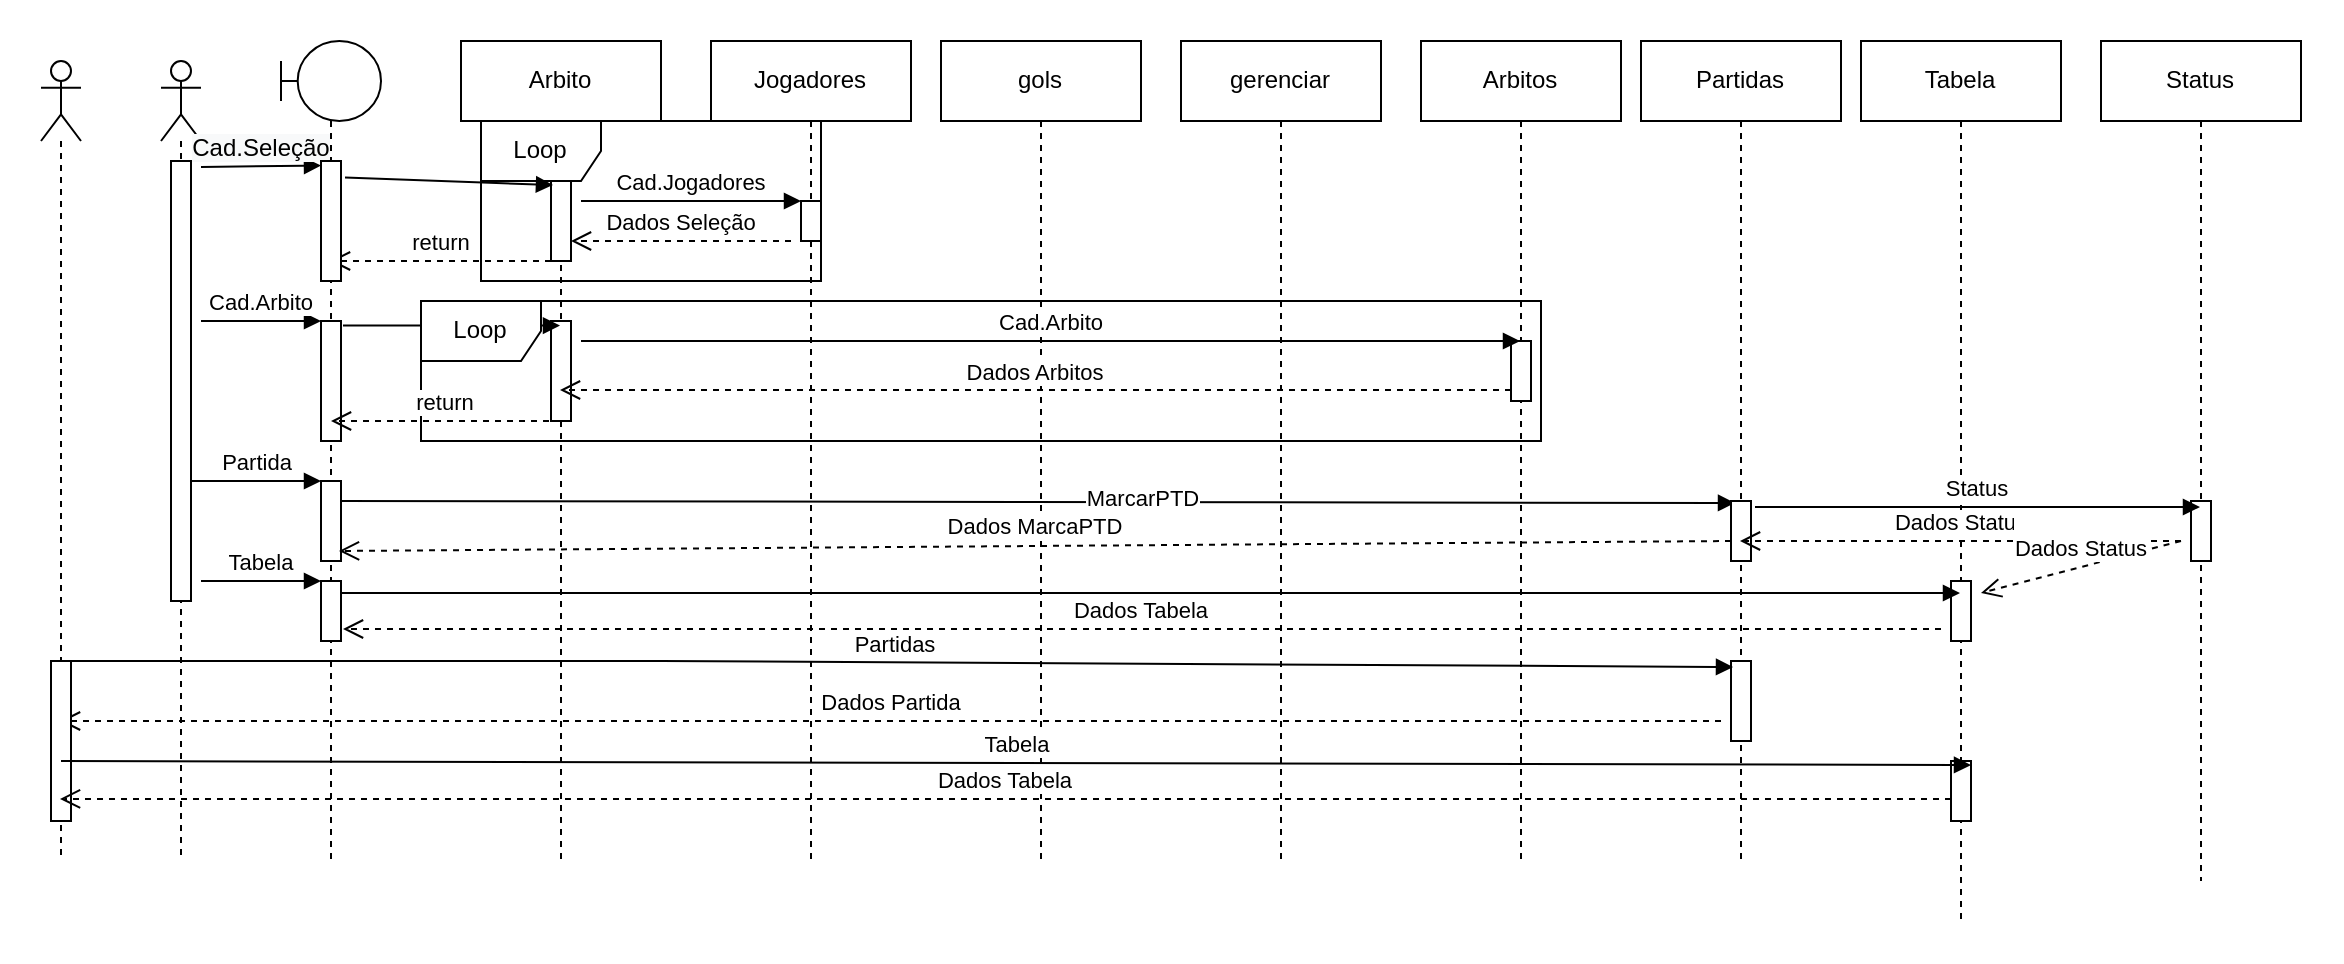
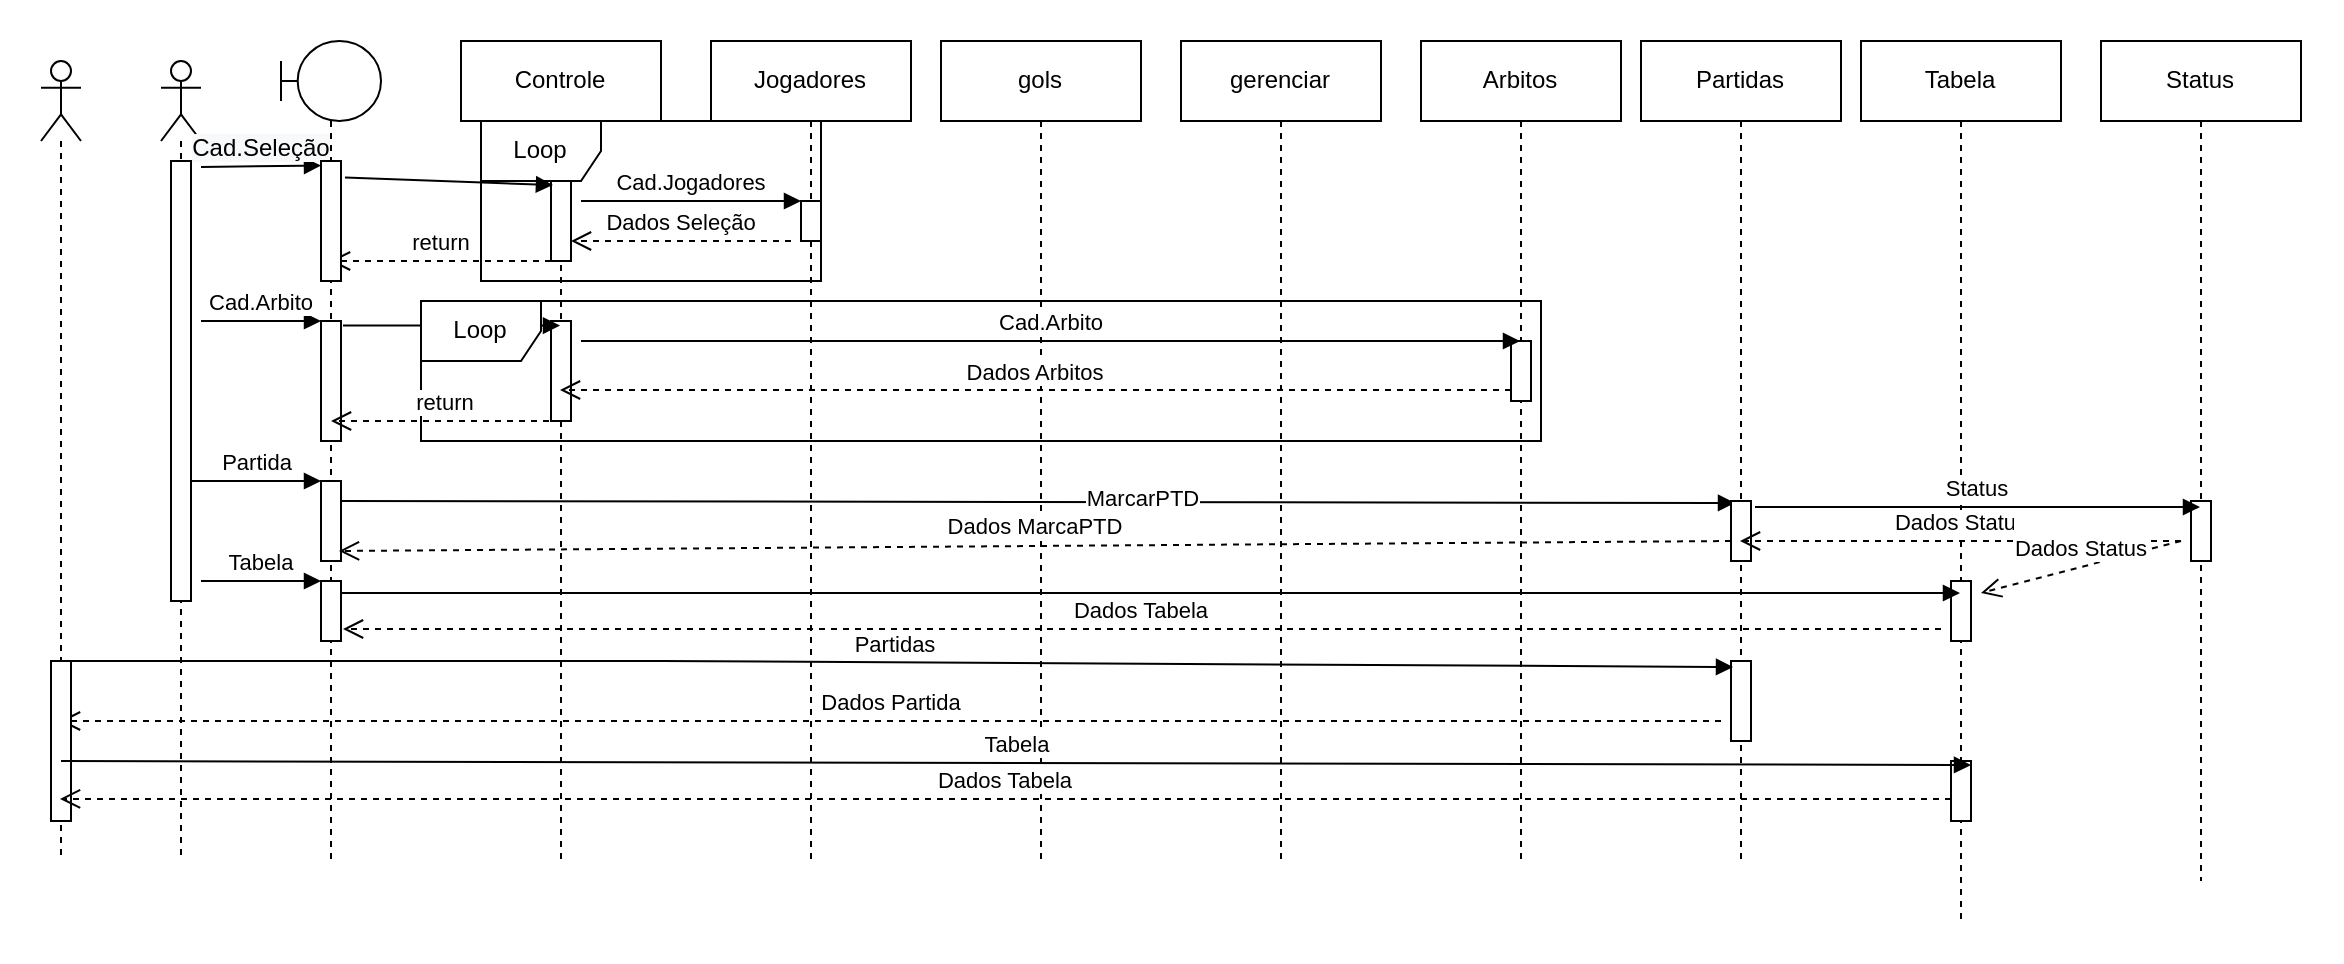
(561, 81) -> (561, 81)
